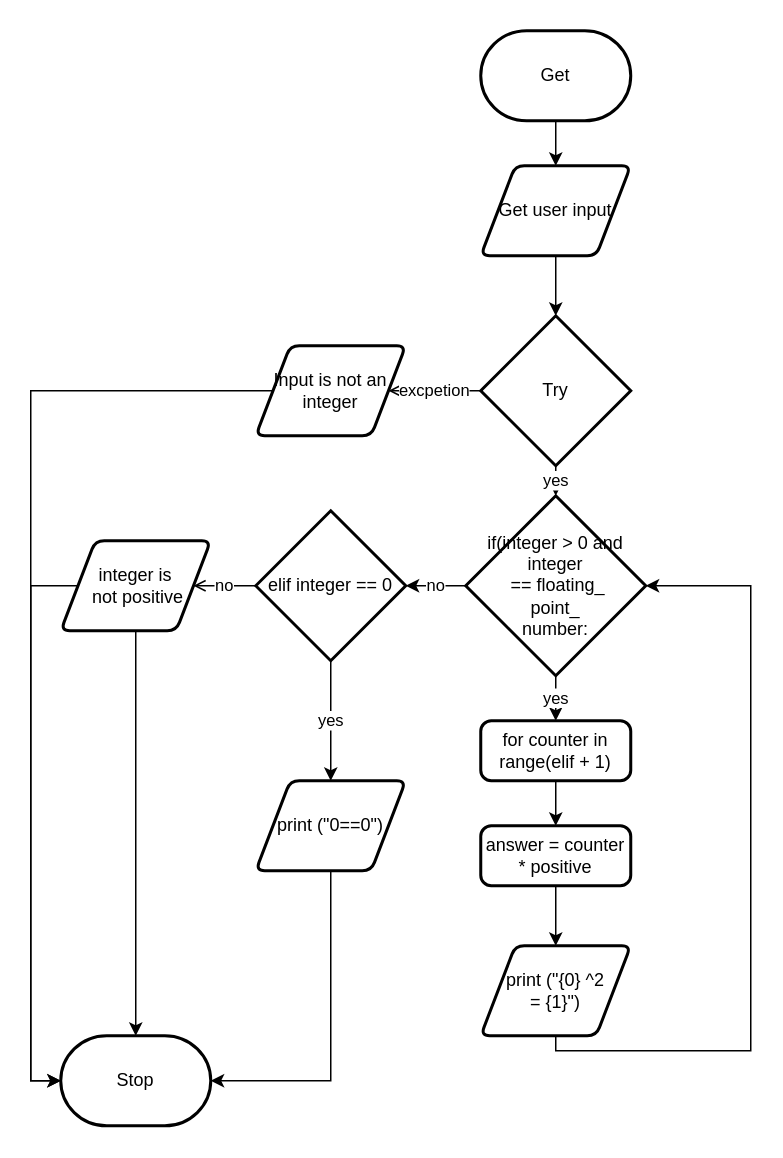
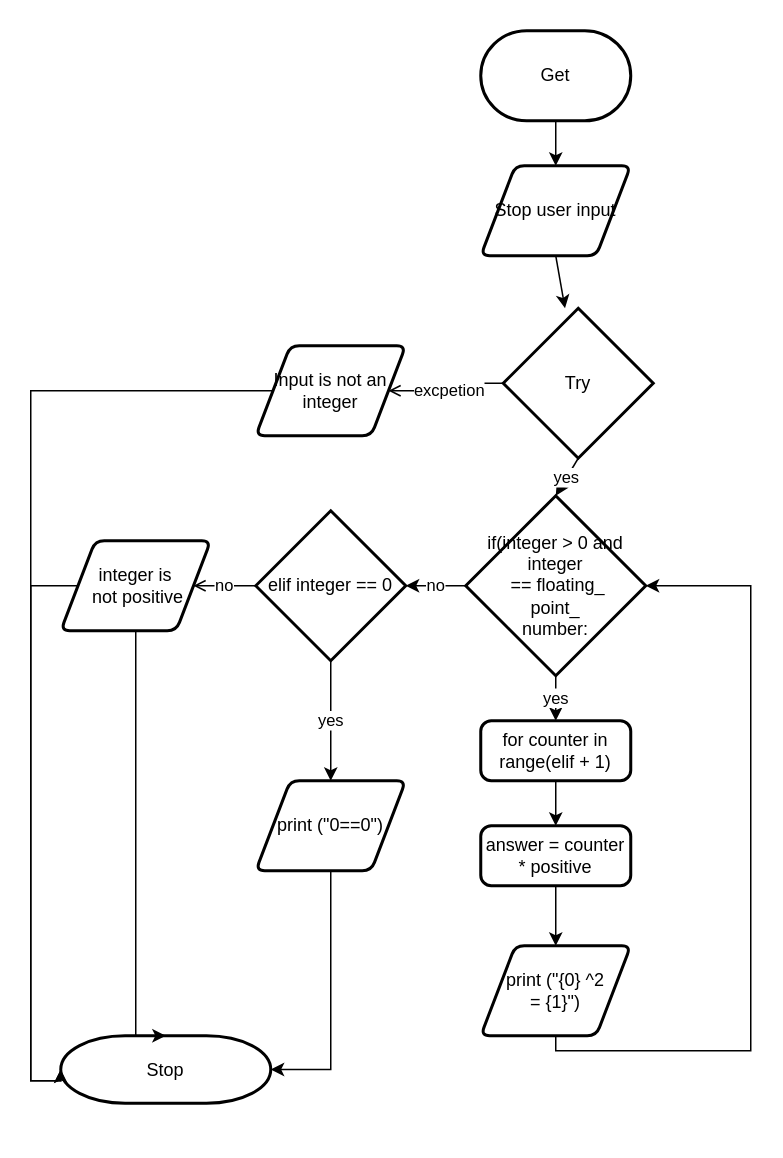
(556, 211) -> (556, 211)
(556, 391) -> (578, 383)
(136, 1081) -> (166, 1070)
